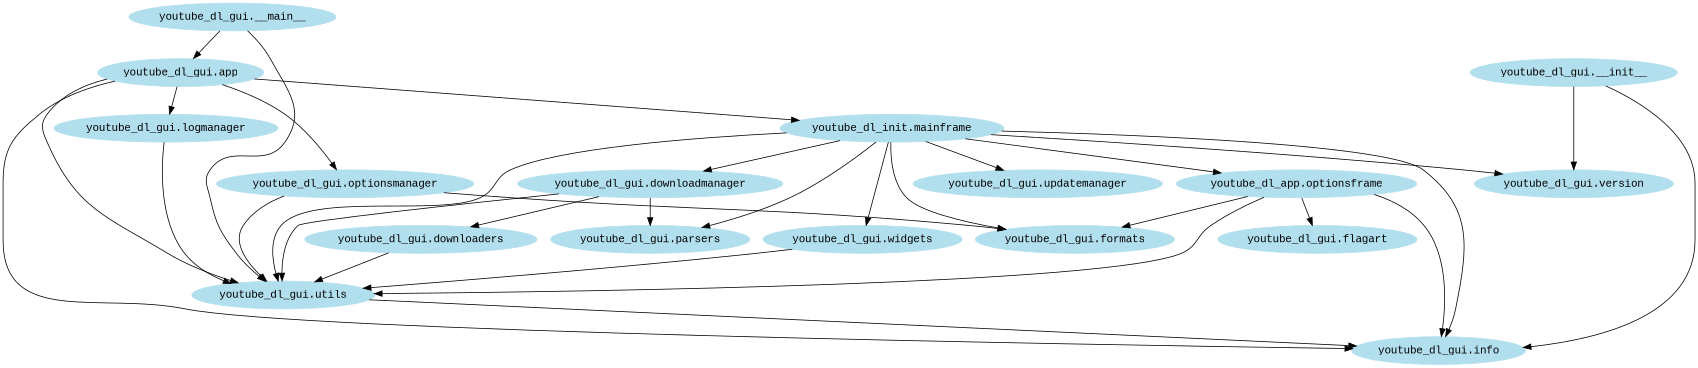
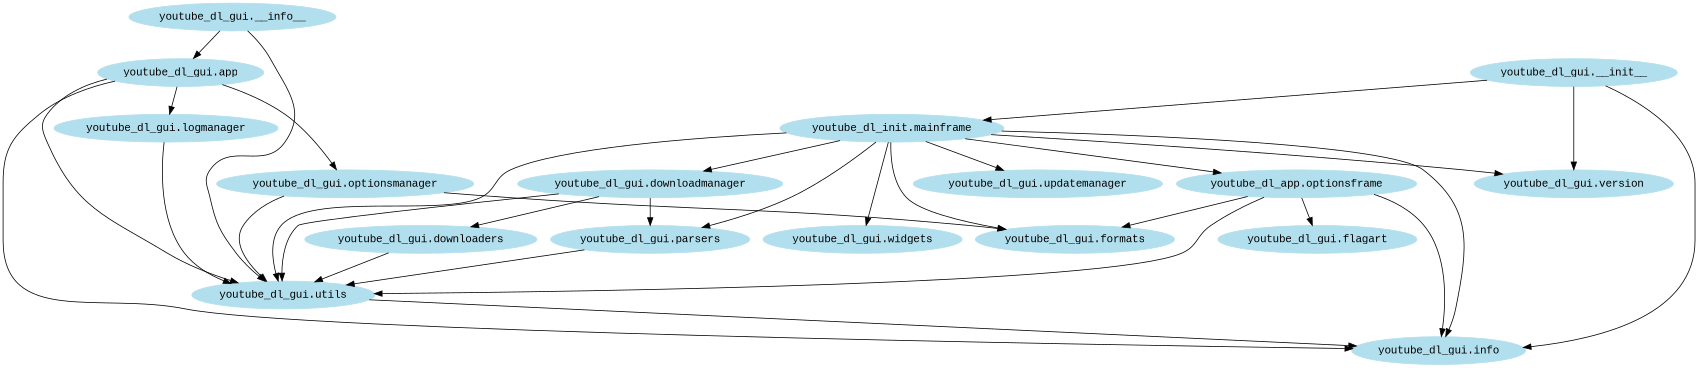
(232, 17) -> (232, 17)
(523, 99) -> (1239, 100)
(582, 270) -> (469, 267)
